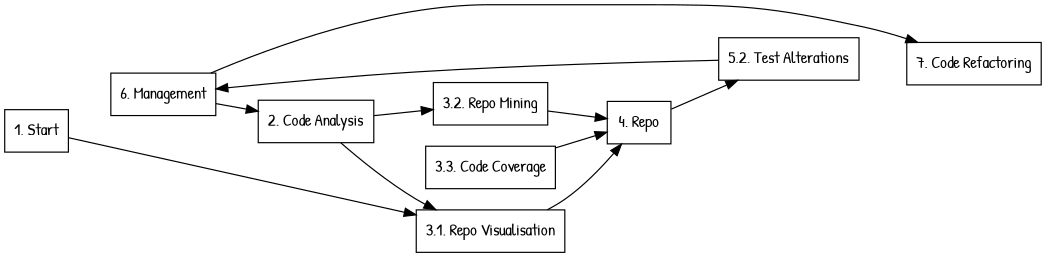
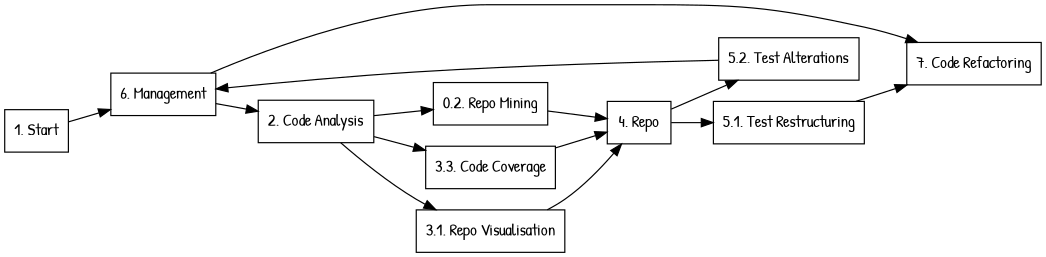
(491, 104) -> (491, 104)
none -> (789, 123)
none -> (394, 142)
(236, 175) -> (84, 117)
